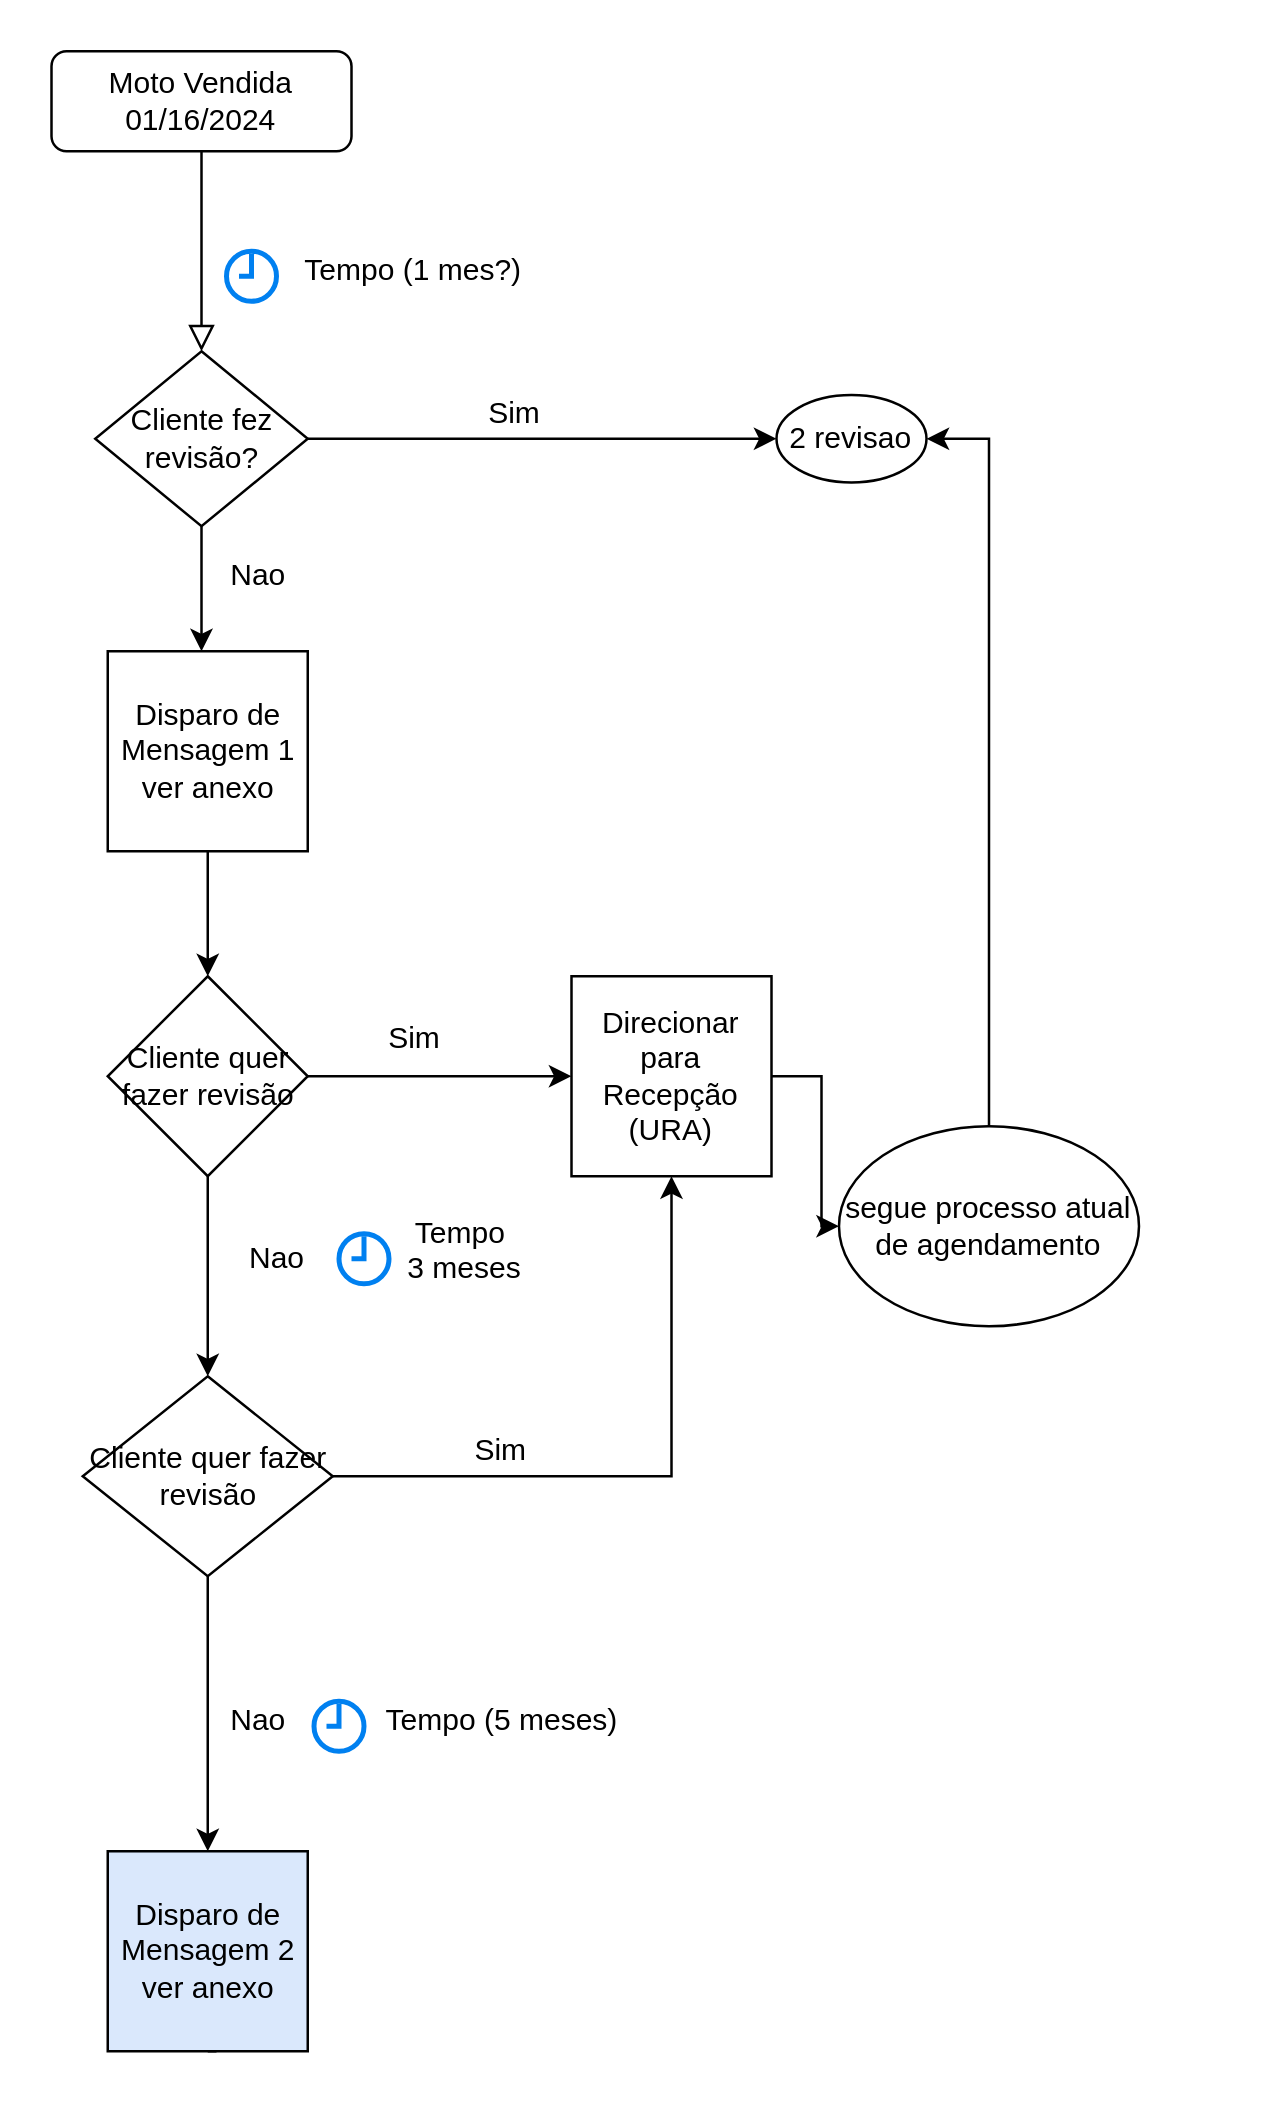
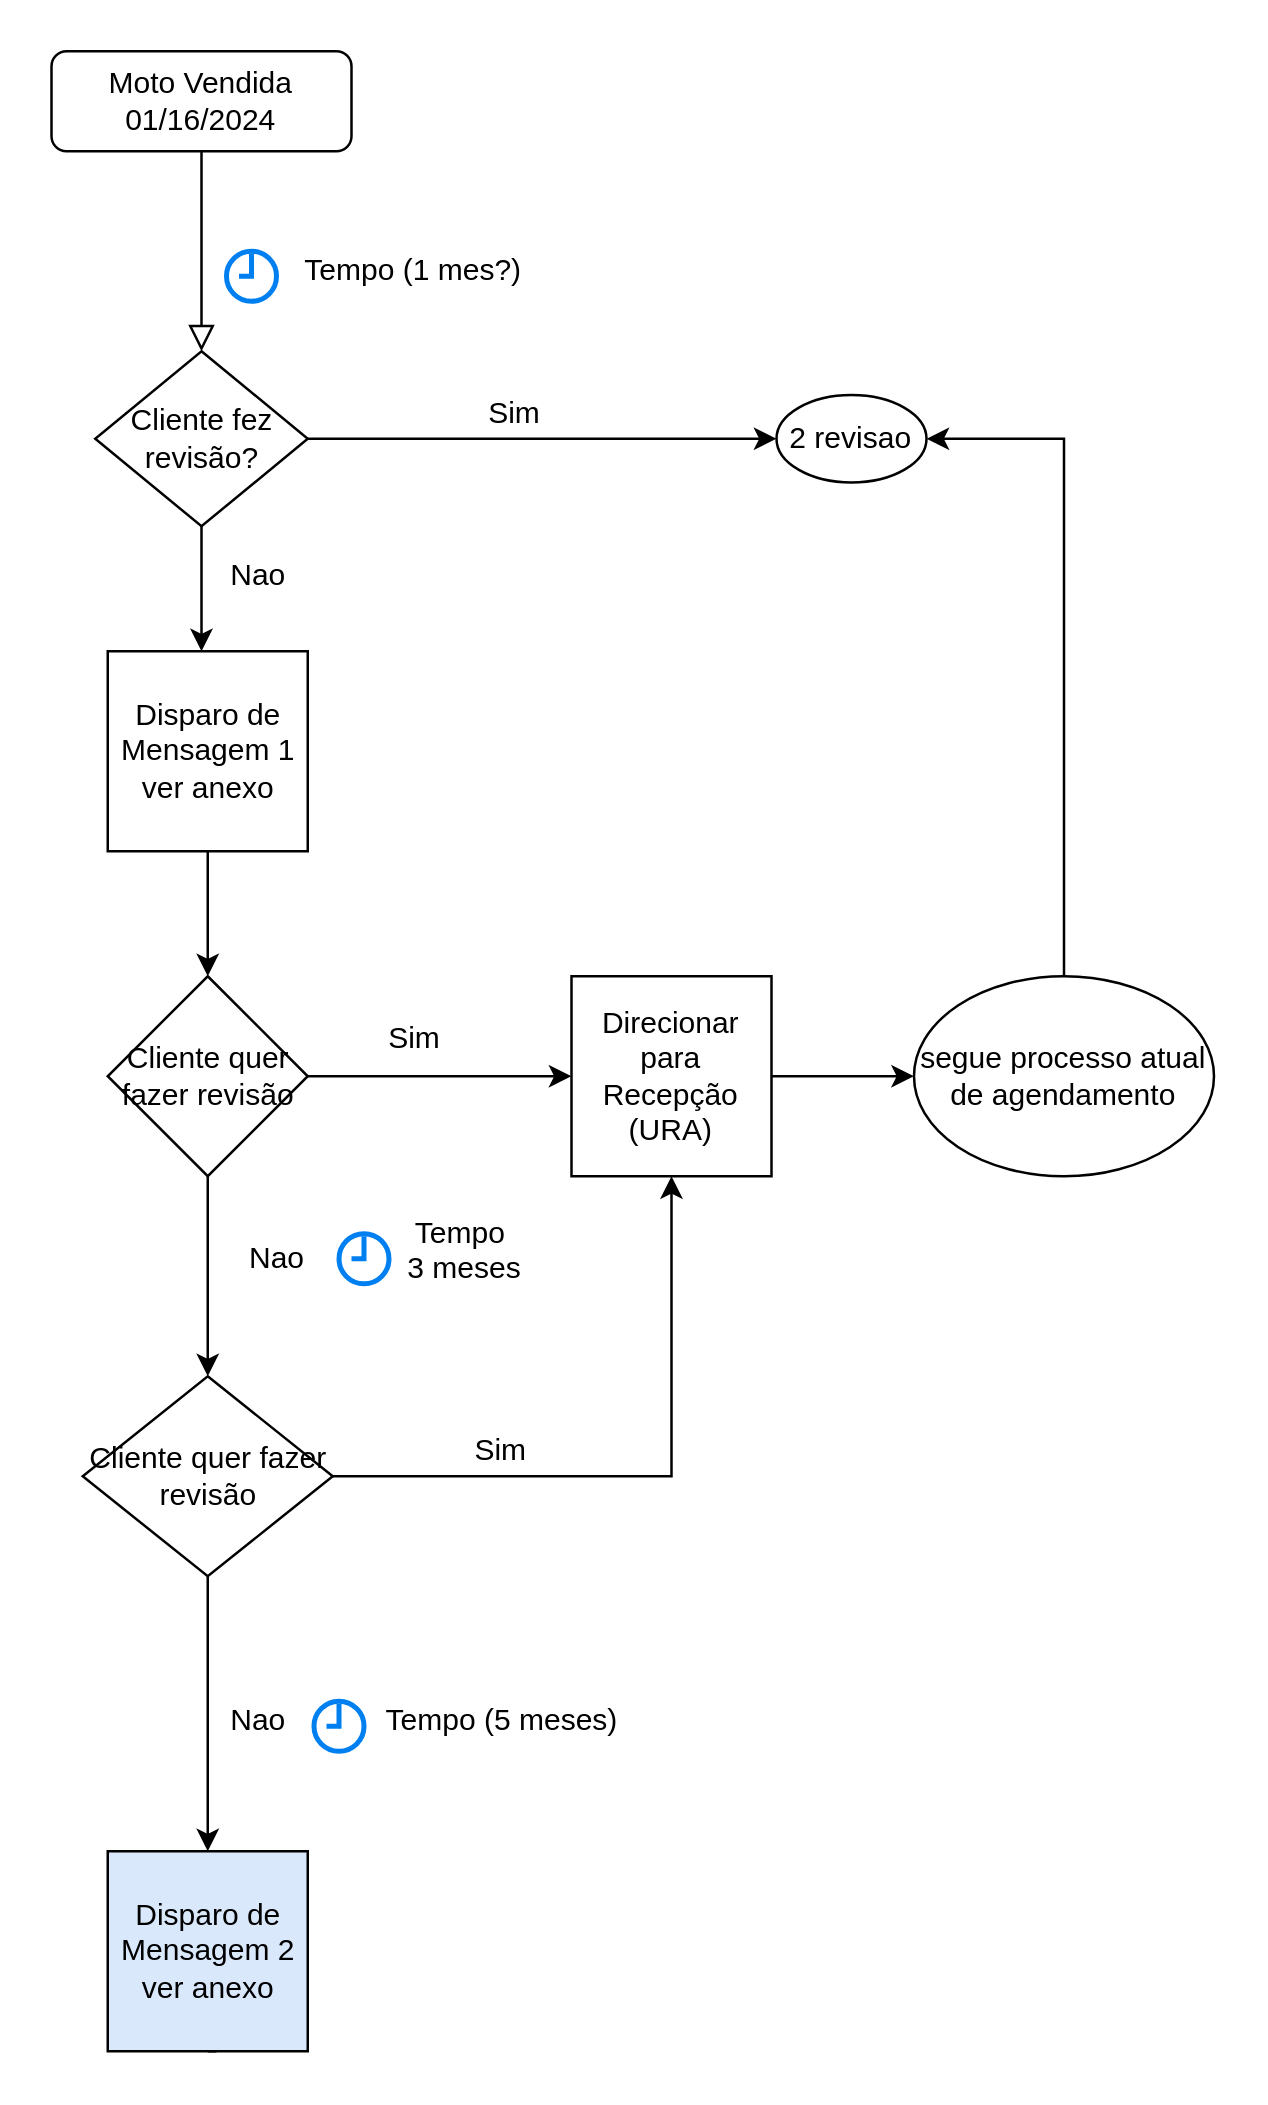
(989, 1226) -> (1064, 1076)
